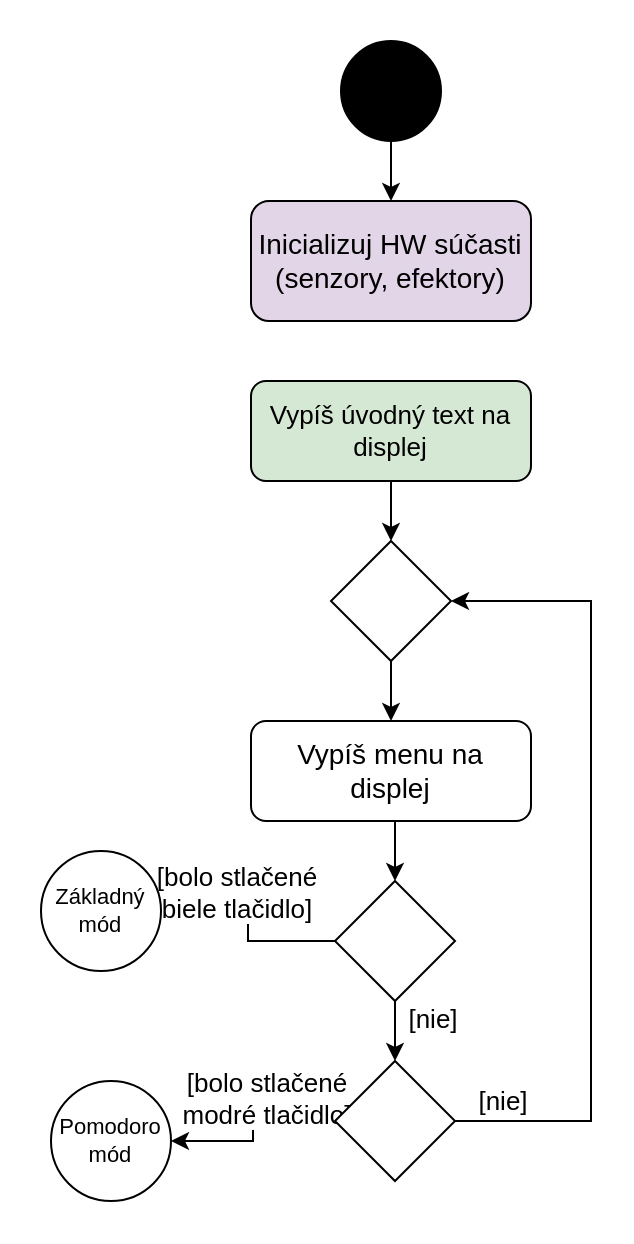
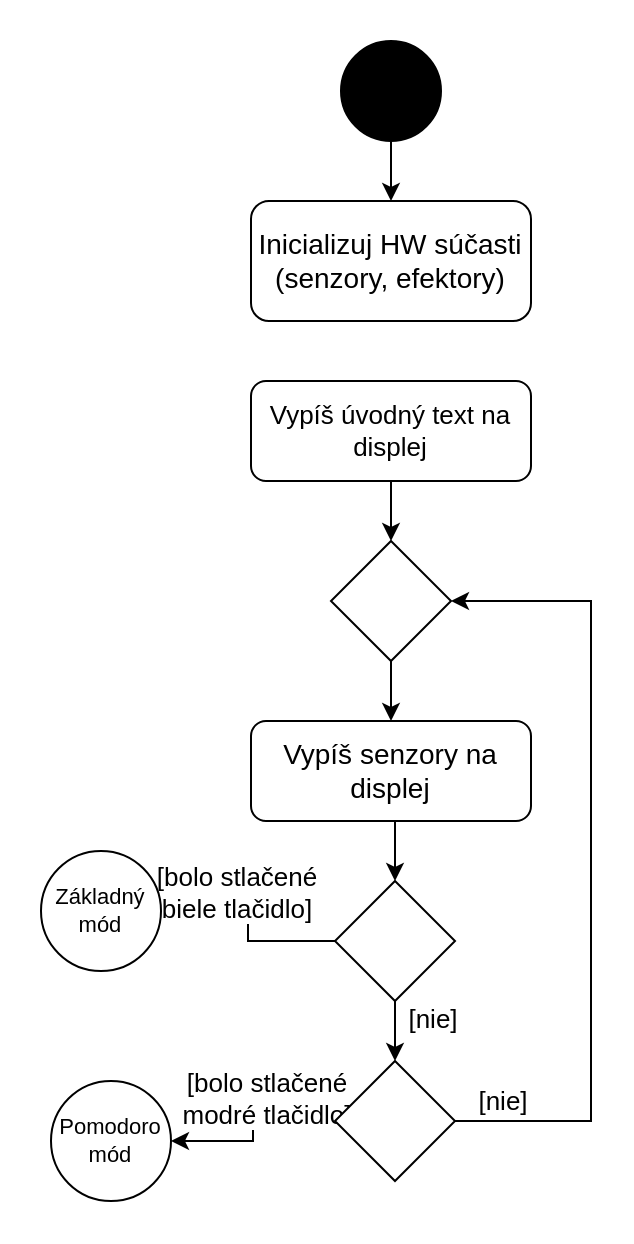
(391, 261) -> (391, 261)
(391, 431) -> (391, 431)
(391, 771) -> (391, 771)
